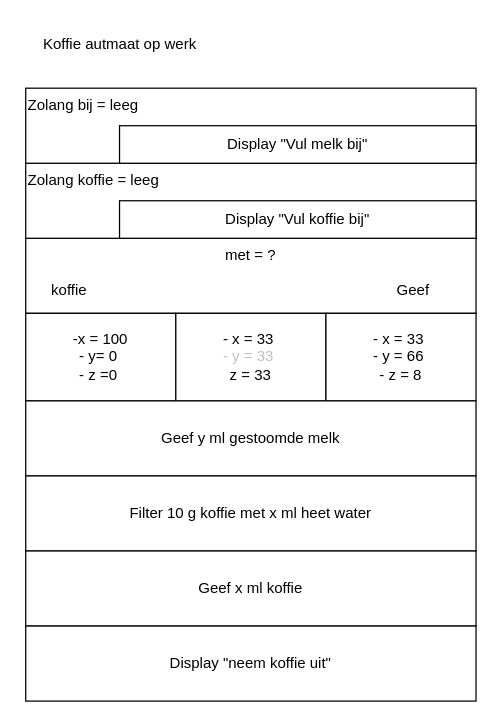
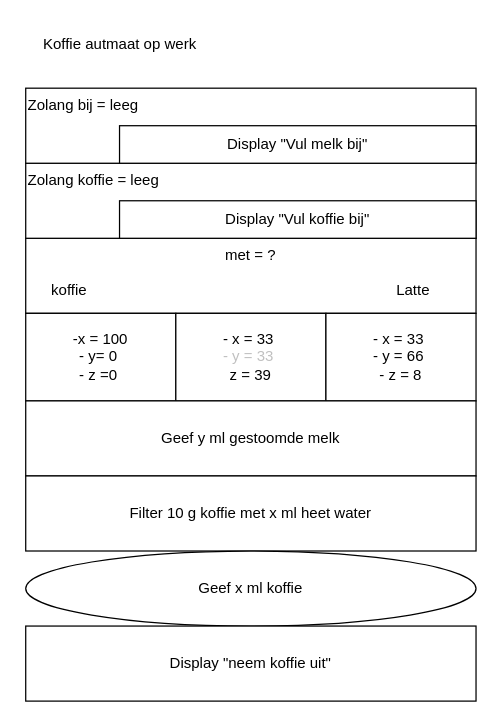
(413, 291) -> (413, 291)
(251, 357) -> (251, 357)
(251, 588) -> (251, 588)
